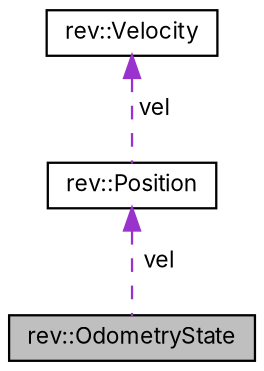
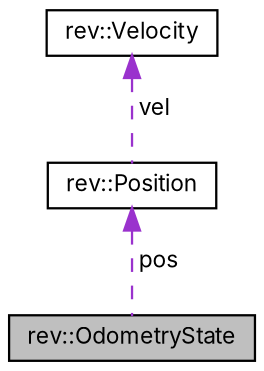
(156, 262) -> (156, 262)
